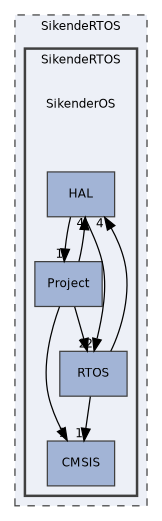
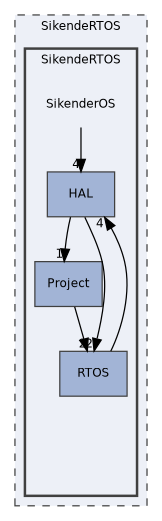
(82, 246) -> (81, 143)
(81, 463) -> none
